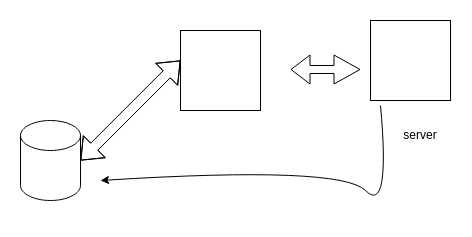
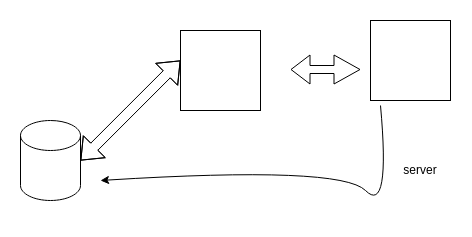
(421, 136) -> (421, 171)
